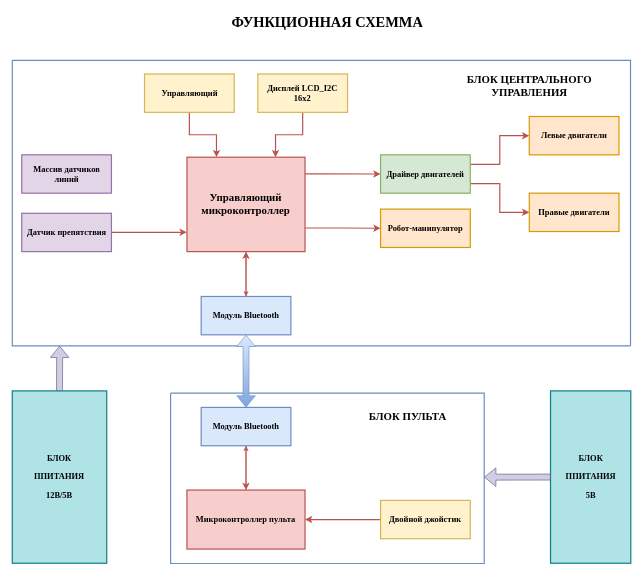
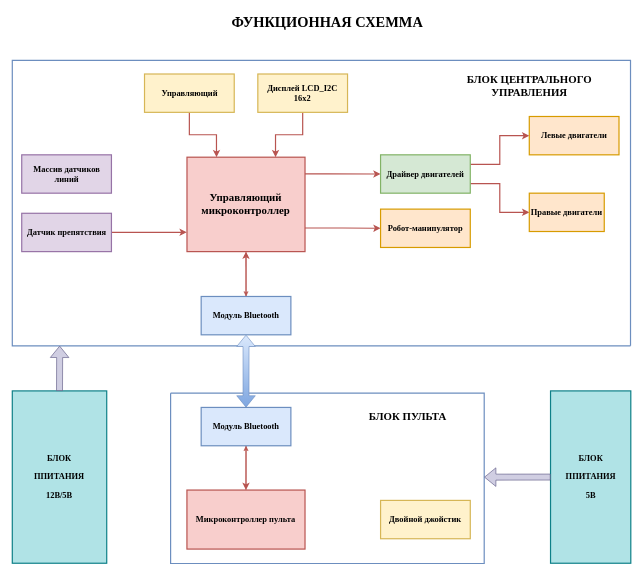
(575, 212) -> (567, 212)
(345, 520) -> none
